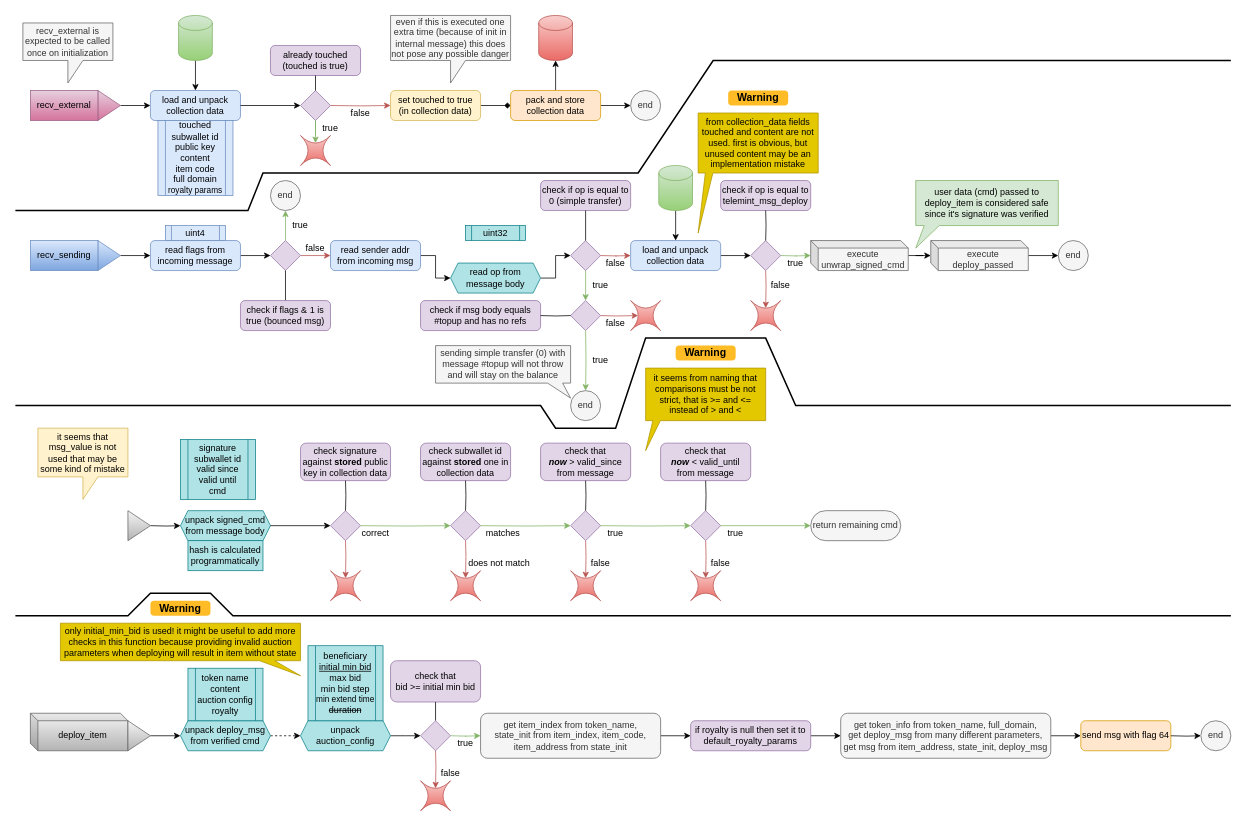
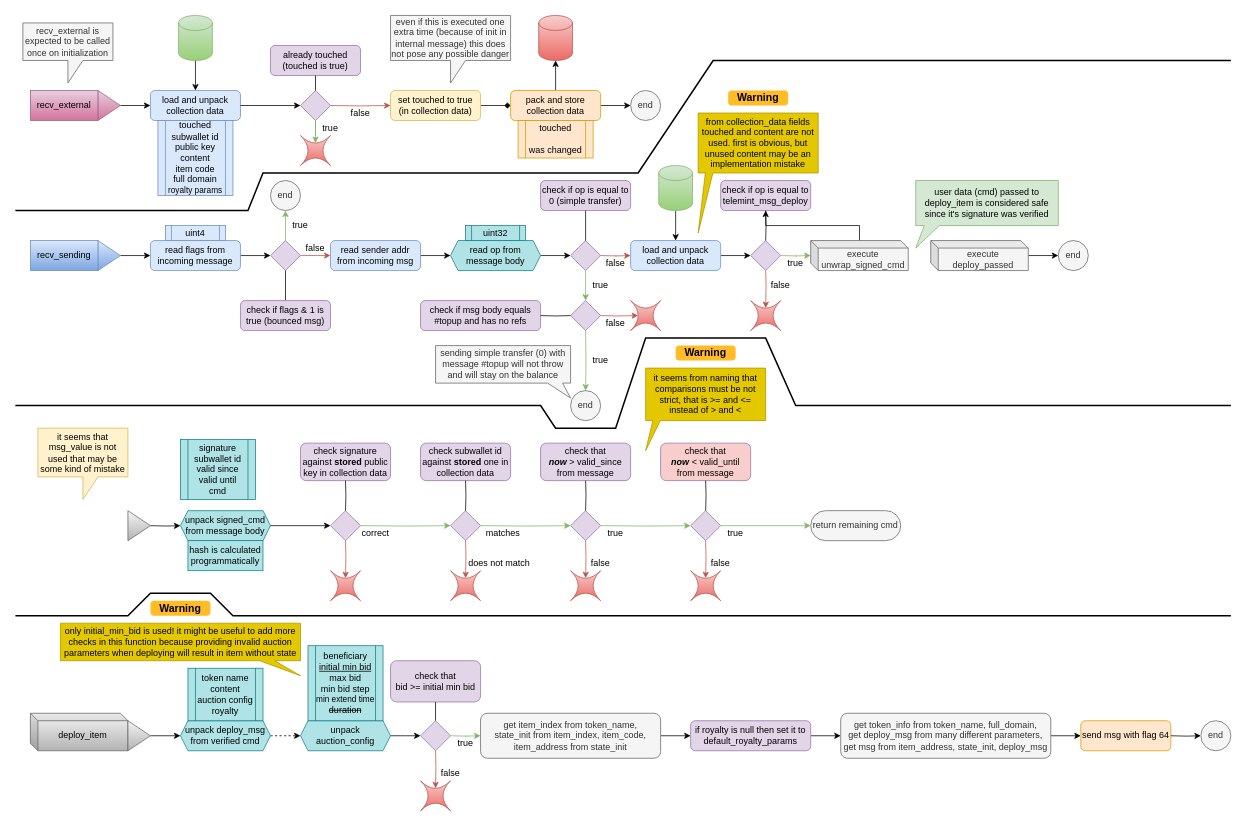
none -> (555, 139)
(922, 255) -> (821, 225)
(495, 278) -> (495, 255)
(705, 462) -> (705, 462)
